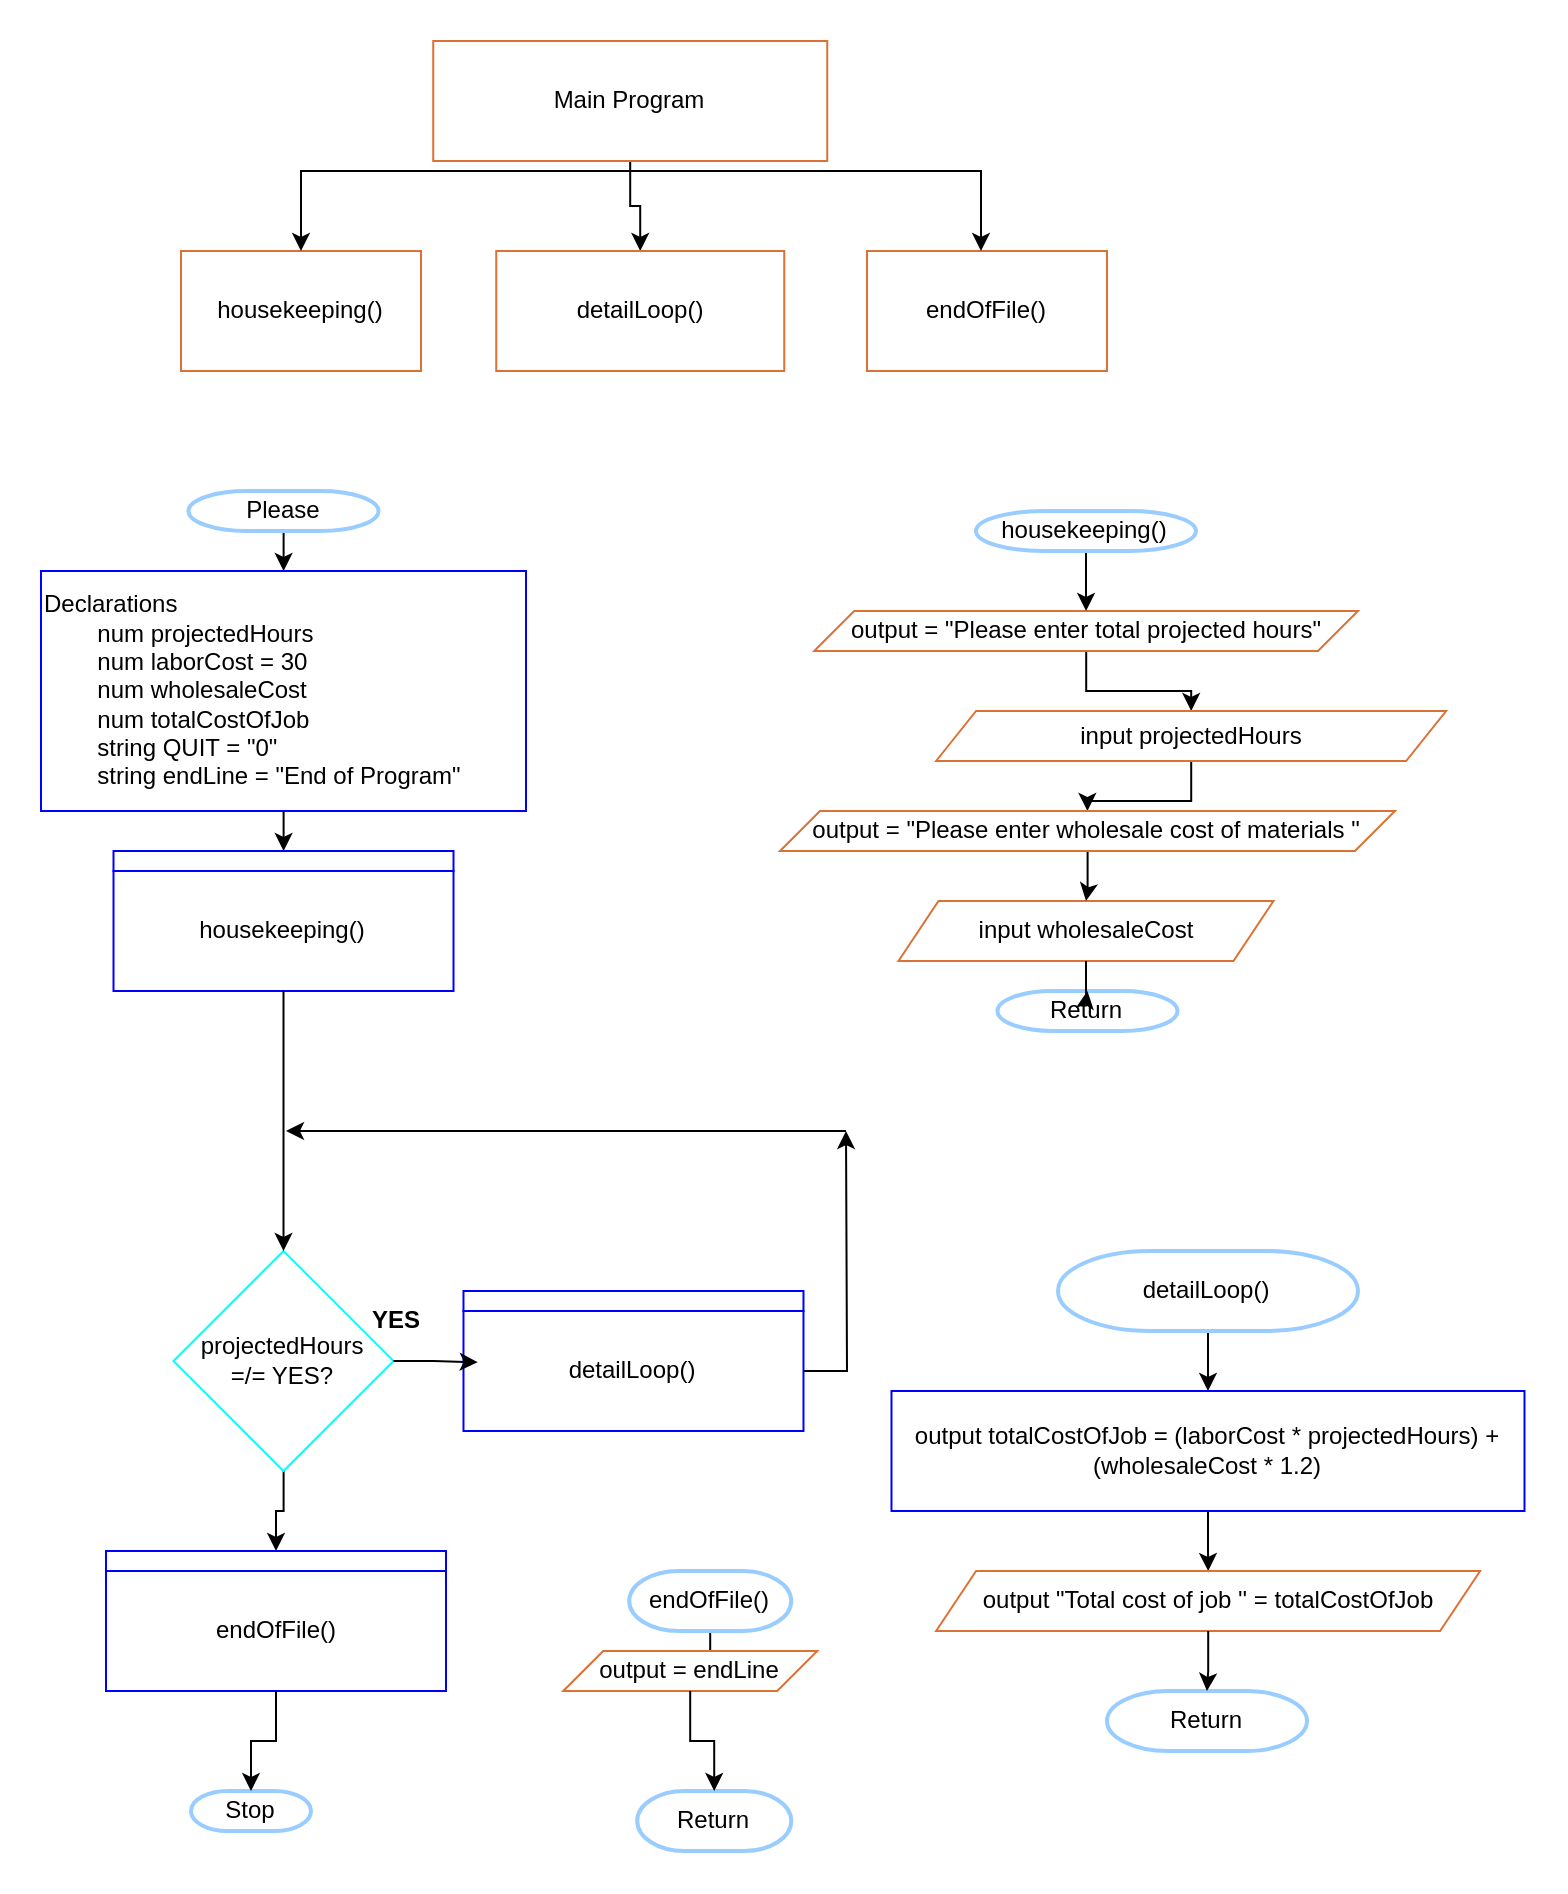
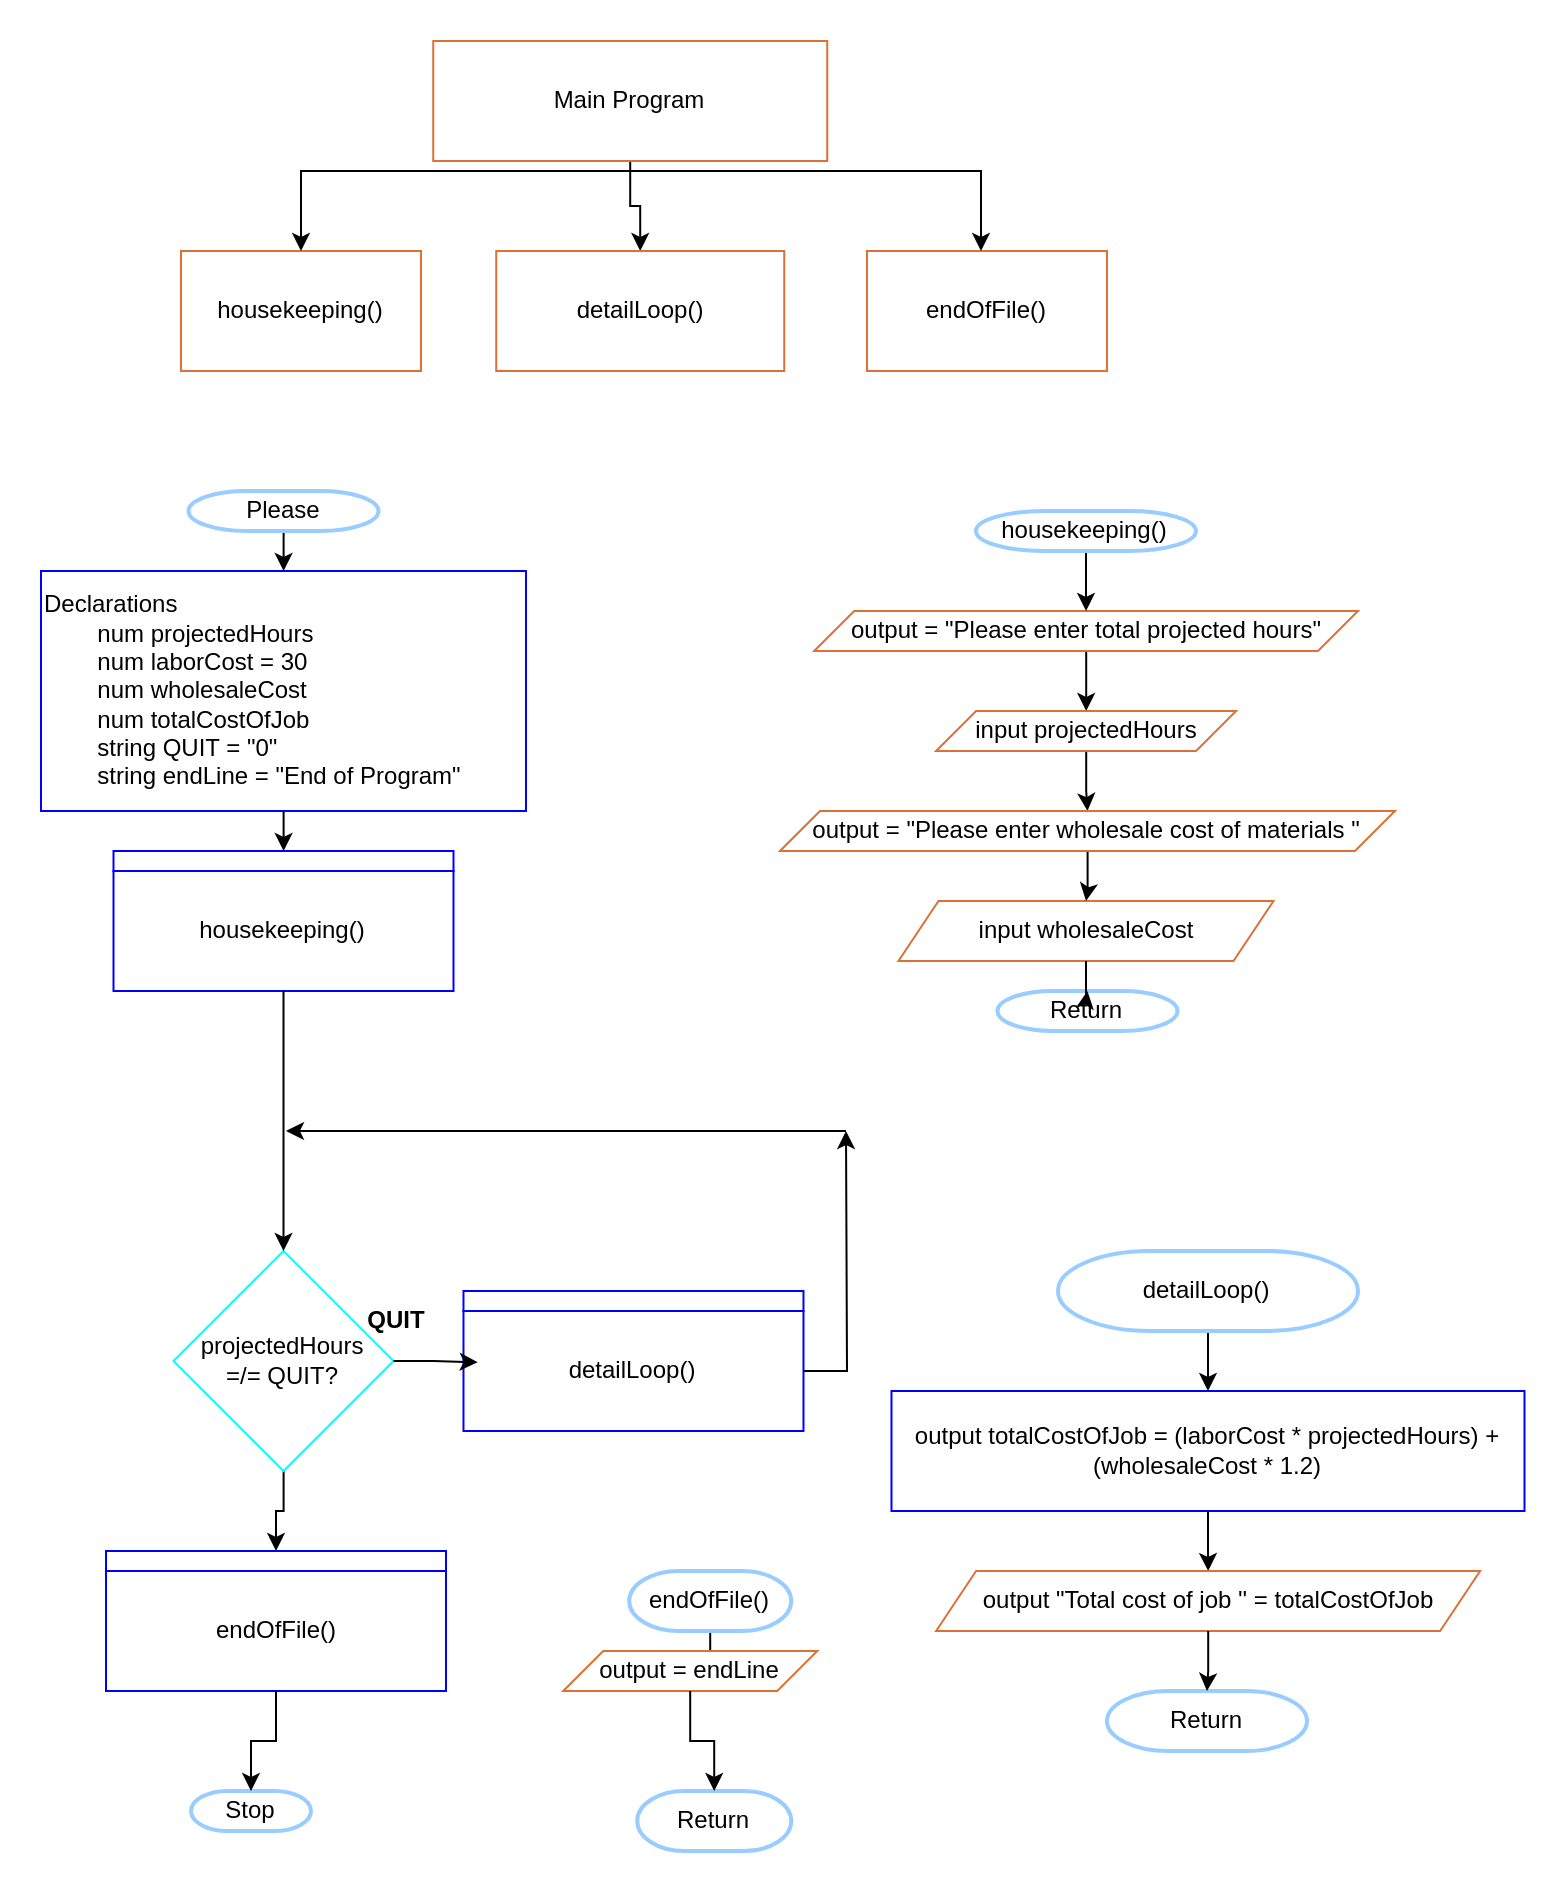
(1191, 736) -> (1086, 731)
(397, 1321) -> (397, 1321)
(283, 1361) -> (283, 1361)
